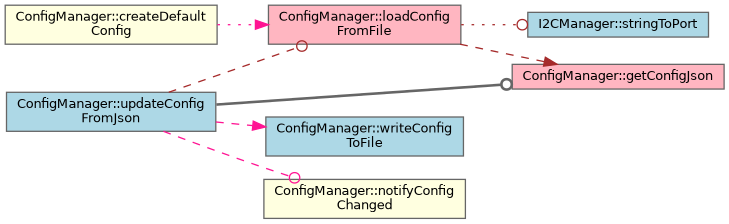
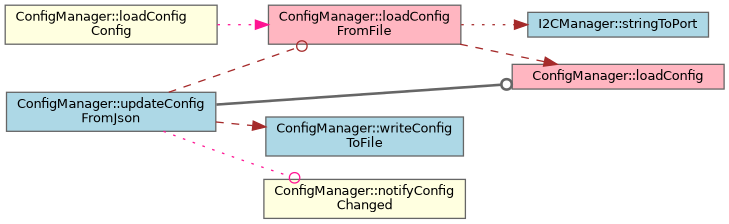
(111, 25) -> (111, 25)
(489, 25) -> (489, 25)
(618, 77) -> (618, 77)
(234, 124) -> (234, 124)
(226, 154) -> (226, 154)
